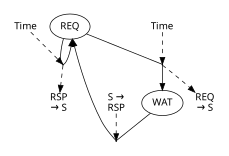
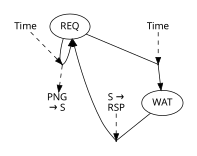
(59, 103) -> (57, 103)
(205, 103) -> none
